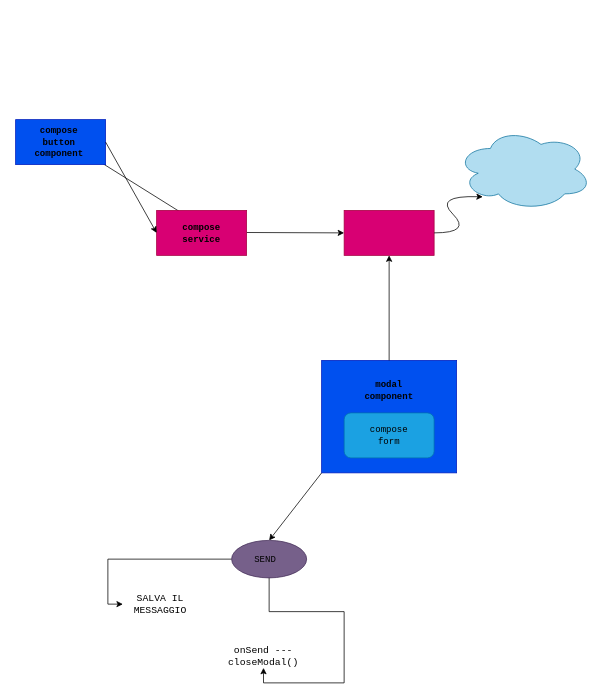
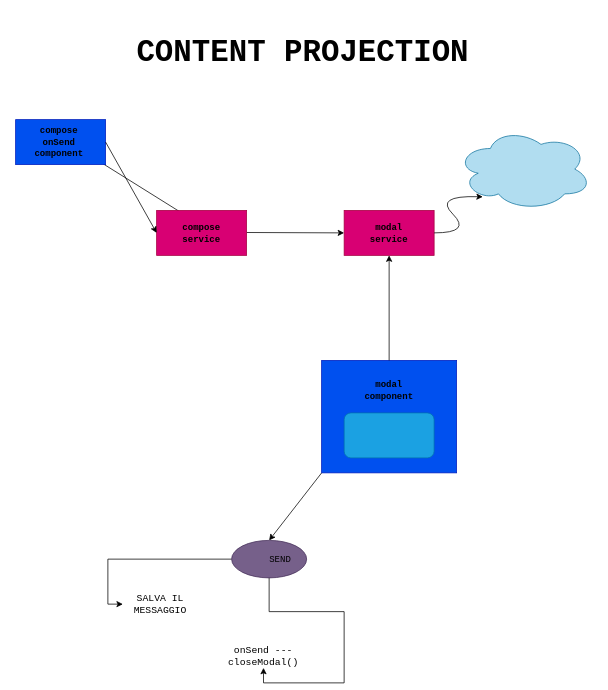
none -> (303, 49)
(59, 142) -> (59, 142)
none -> (389, 233)
(389, 435) -> none
(265, 559) -> (280, 559)
